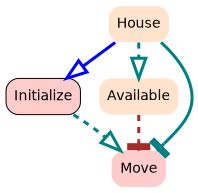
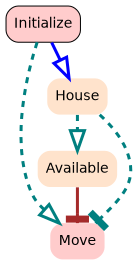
(99, 54) -> (56, 51)
(192, 93) -> (130, 165)
(139, 128) -> (77, 200)
